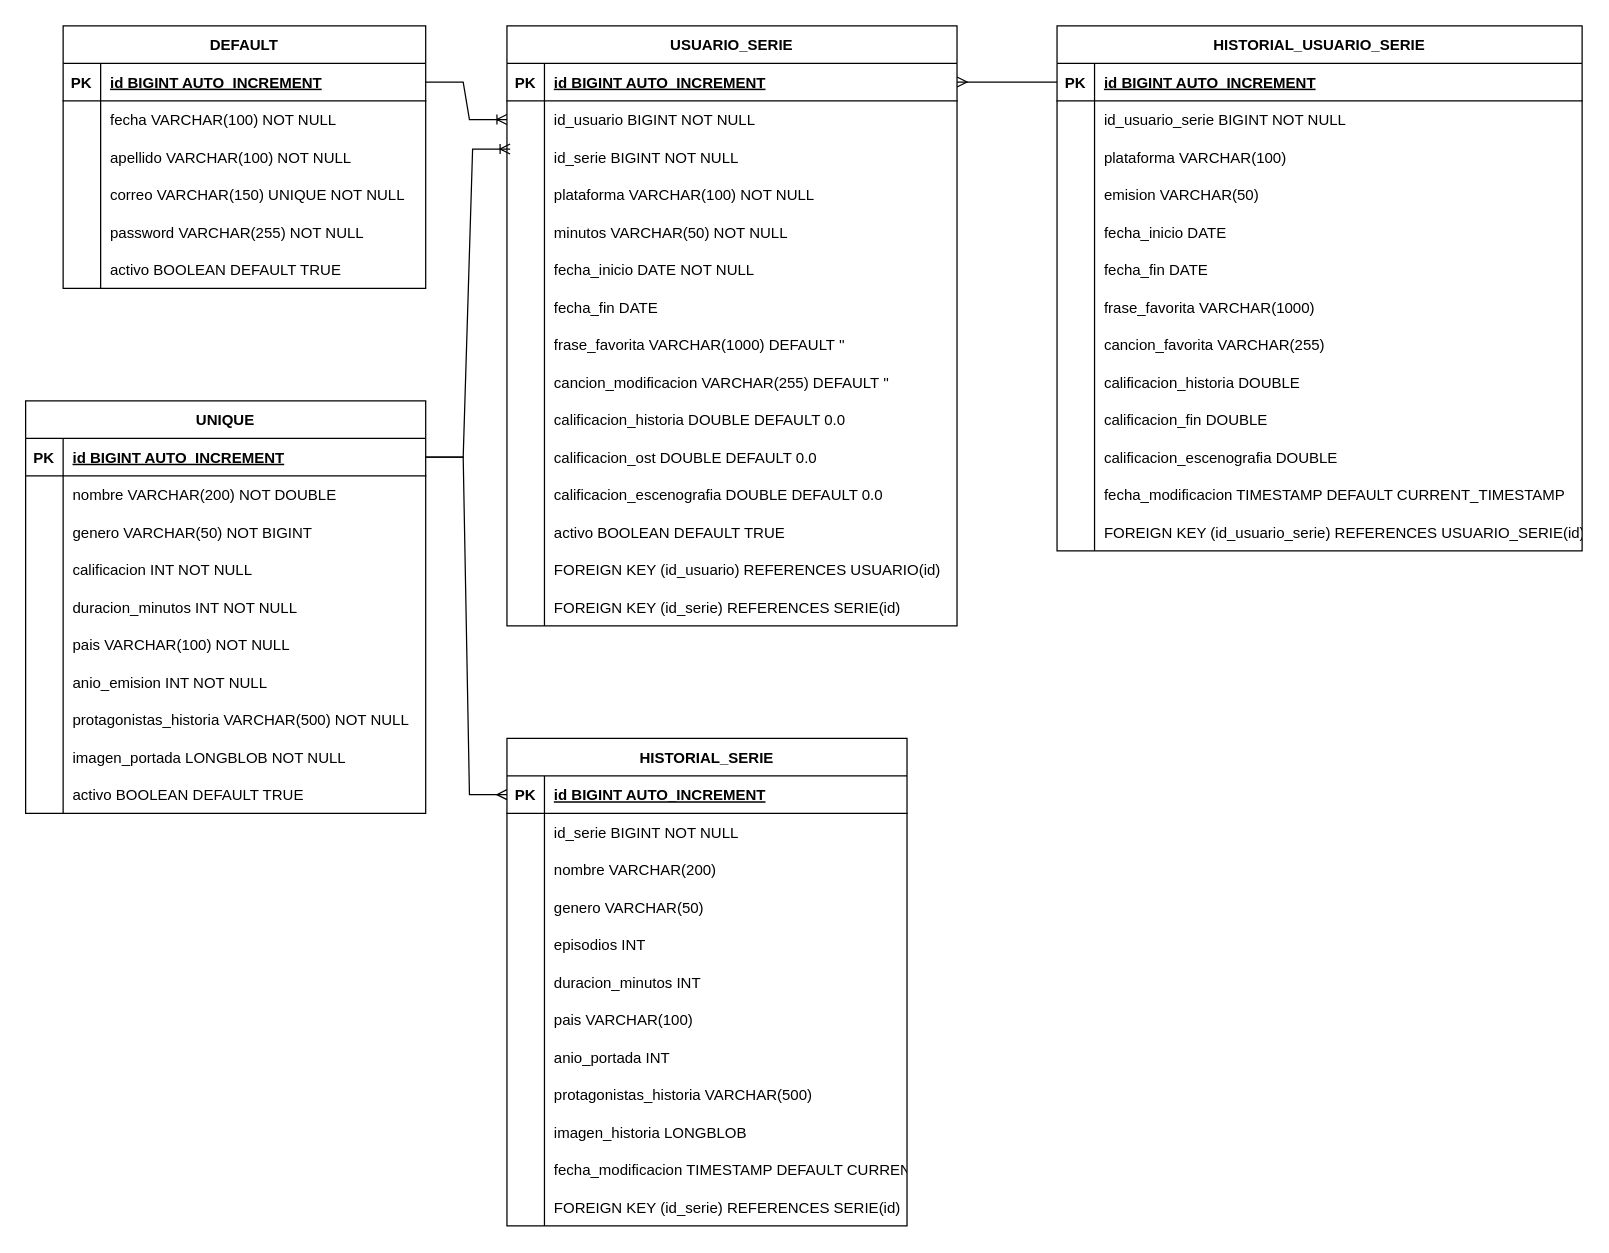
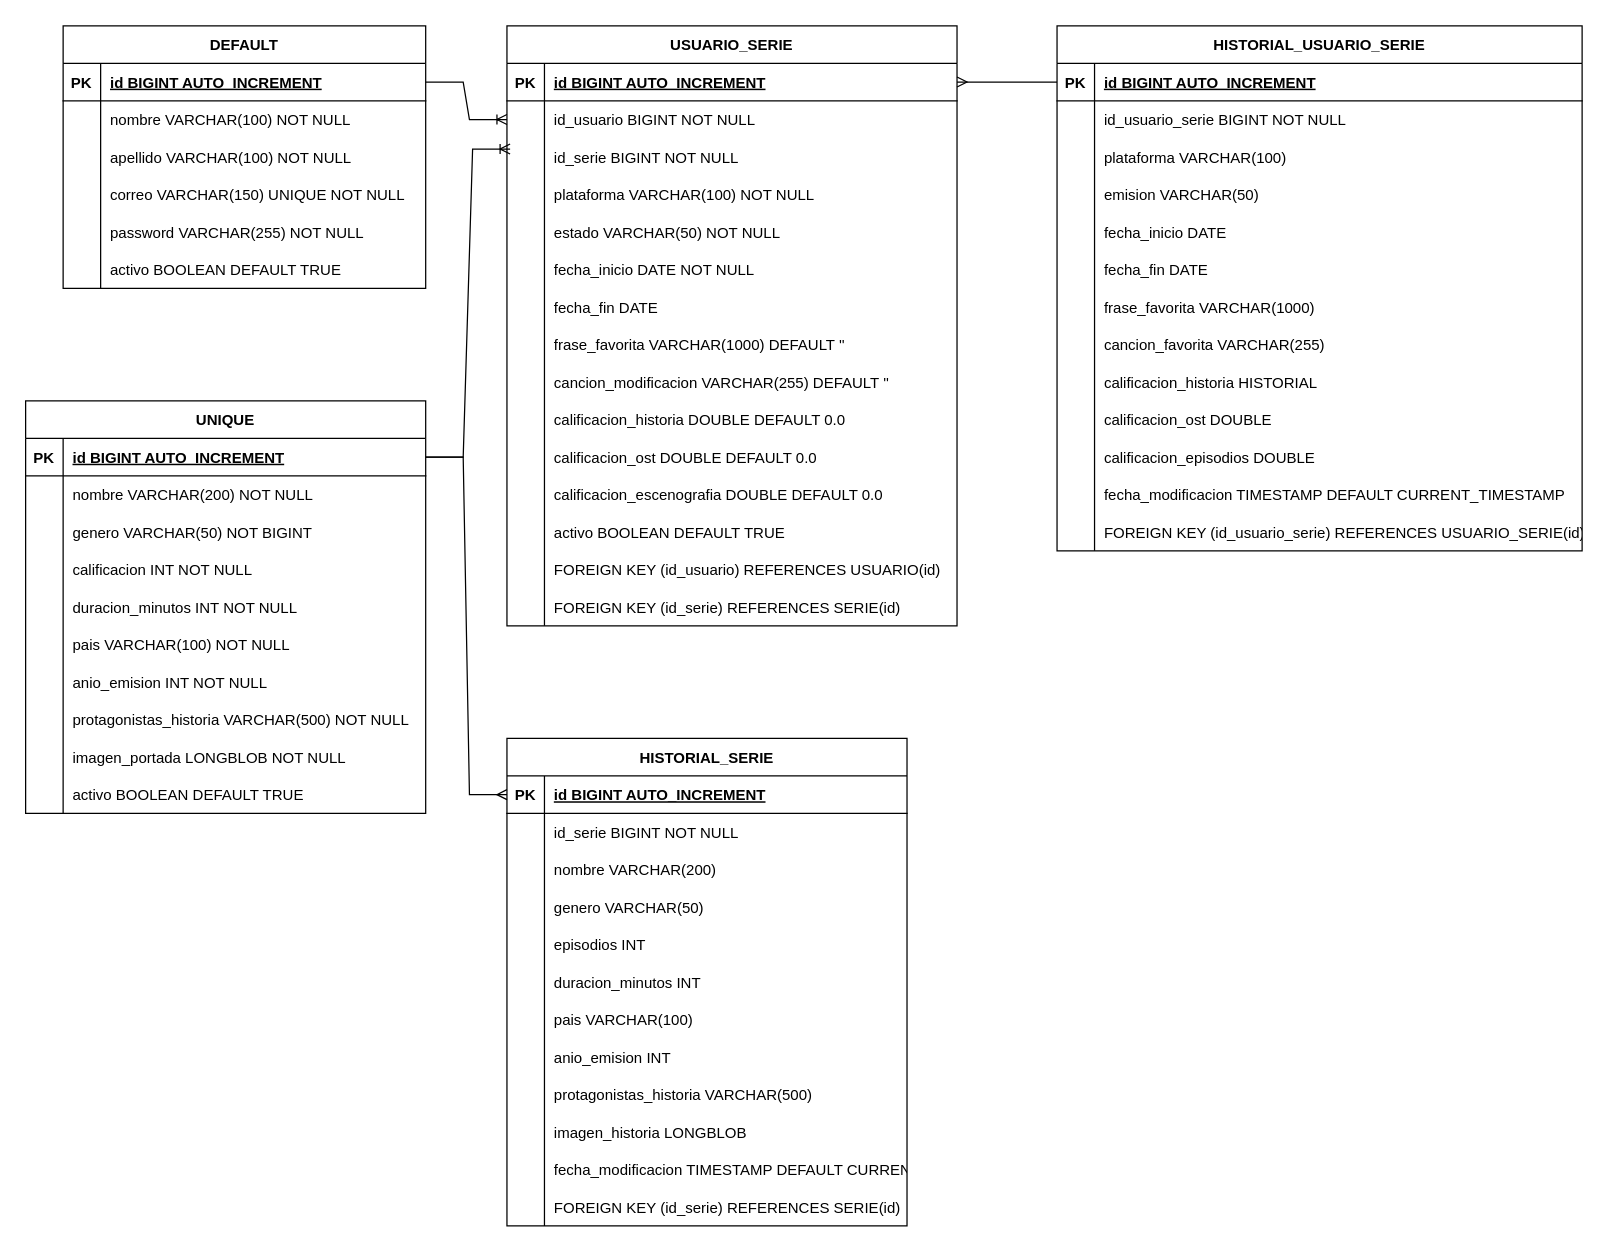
(218, 120) -> (222, 120)
(664, 233) -> (661, 233)
(1208, 383) -> (1220, 383)
(1189, 420) -> (1191, 420)
(1226, 458) -> (1212, 458)
(193, 495) -> (184, 495)
(617, 1058) -> (613, 1058)
